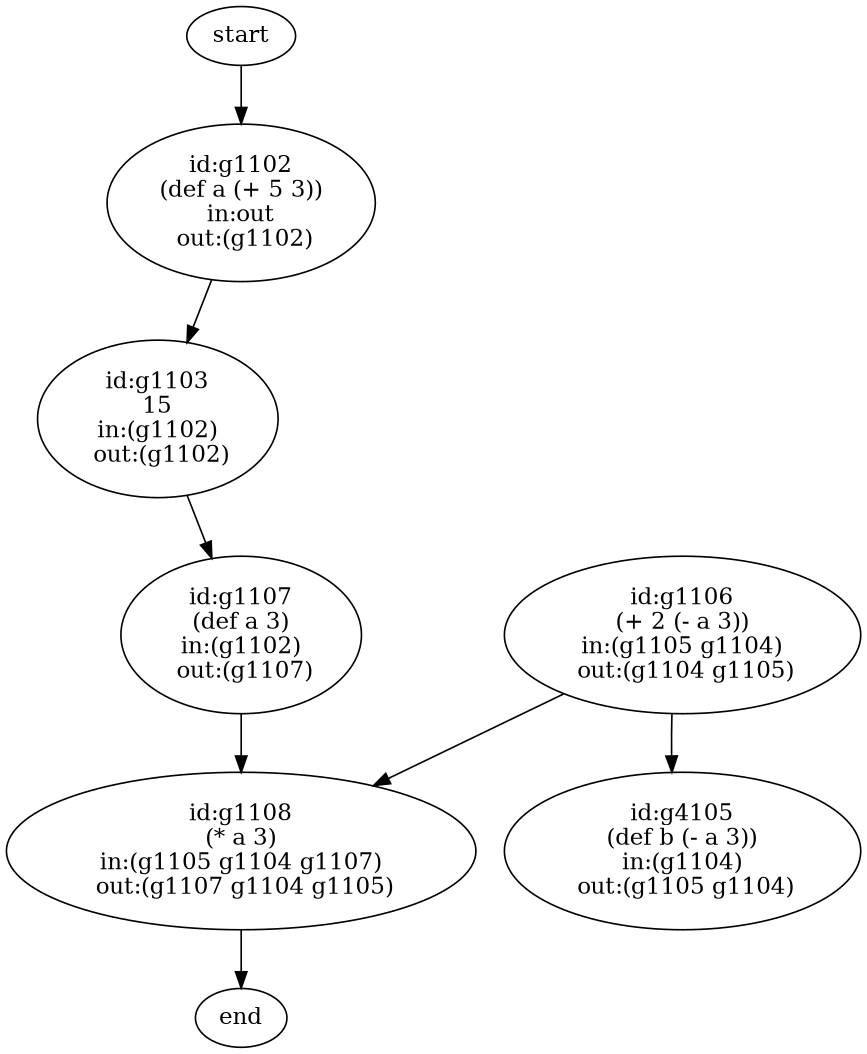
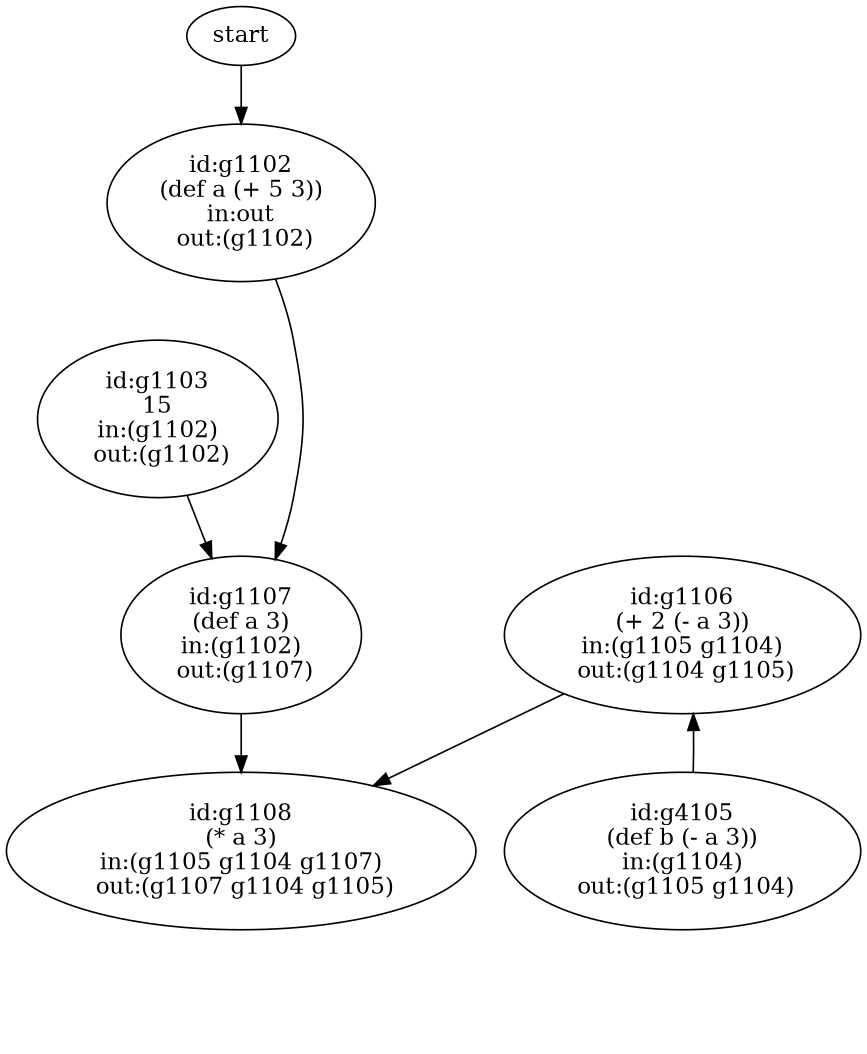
(202, 304) -> (303, 411)
(672, 735) -> (694, 752)
(241, 1018) -> none
